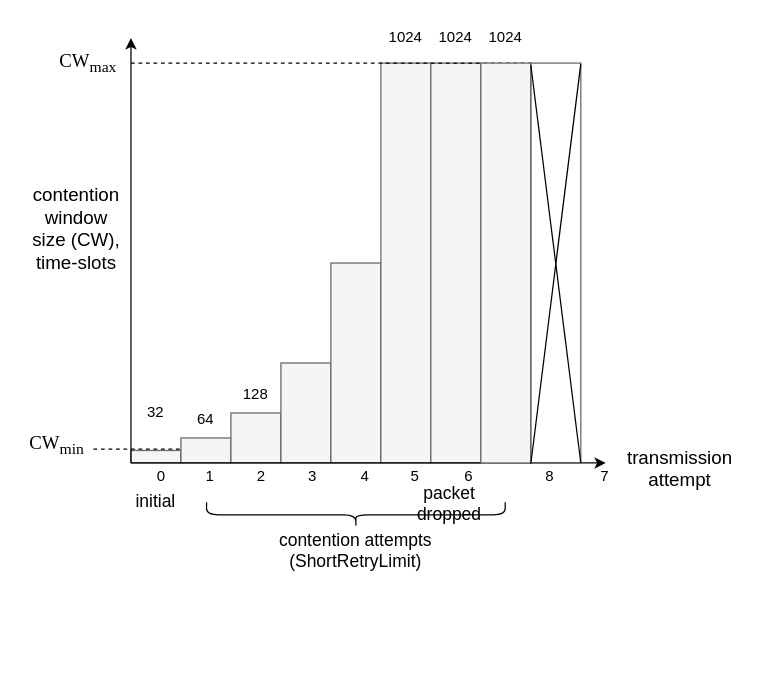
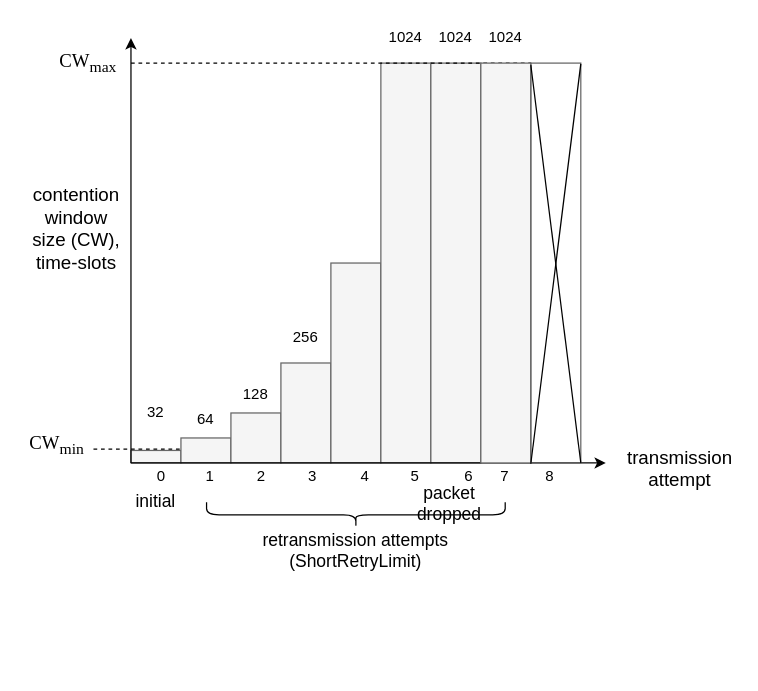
none -> (306, 338)
(611, 477) -> (511, 477)
(356, 551) -> (356, 551)
